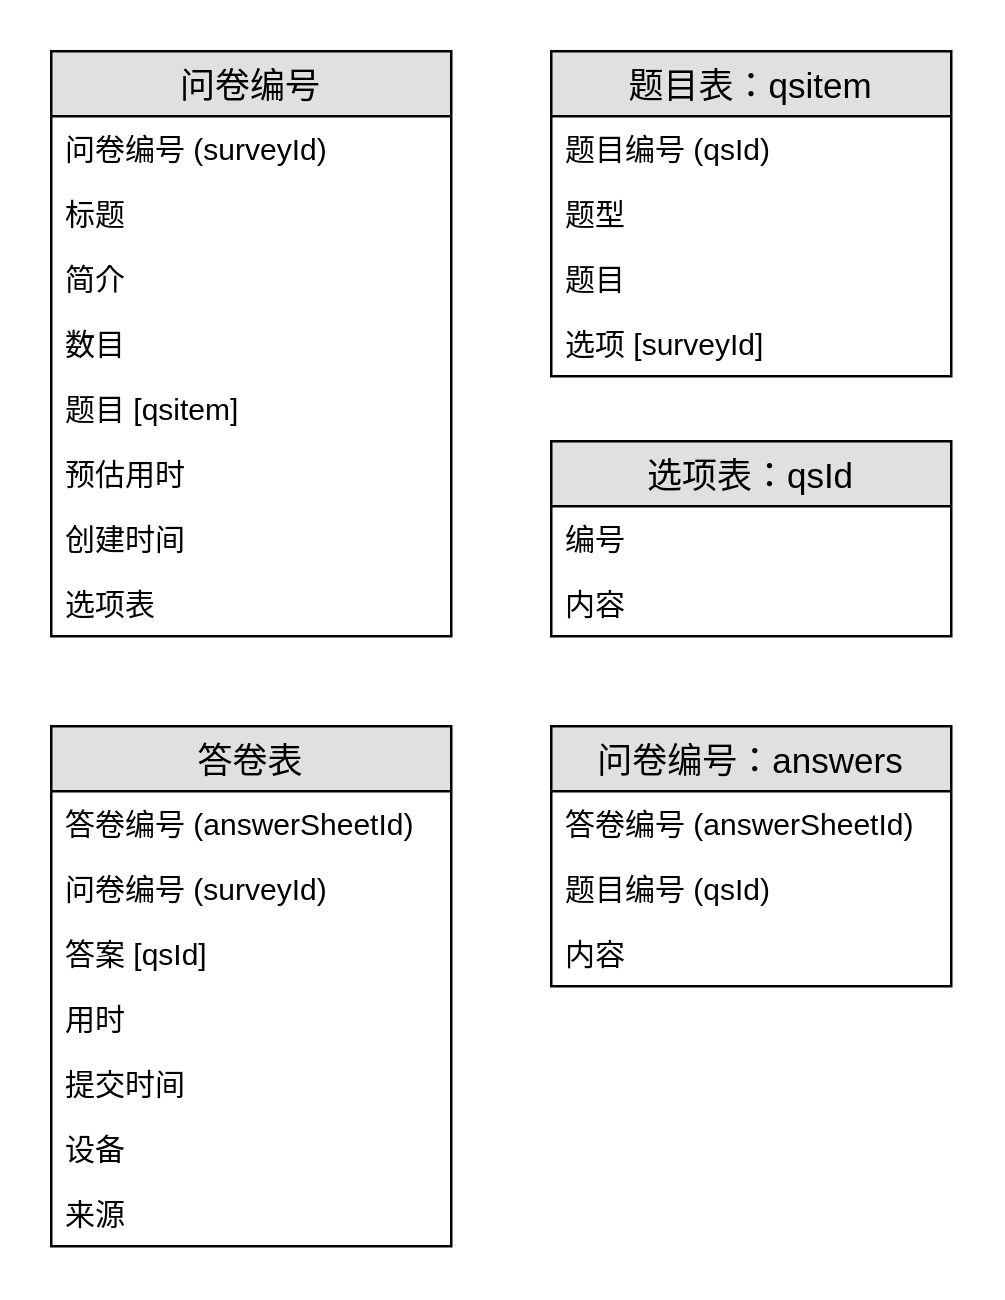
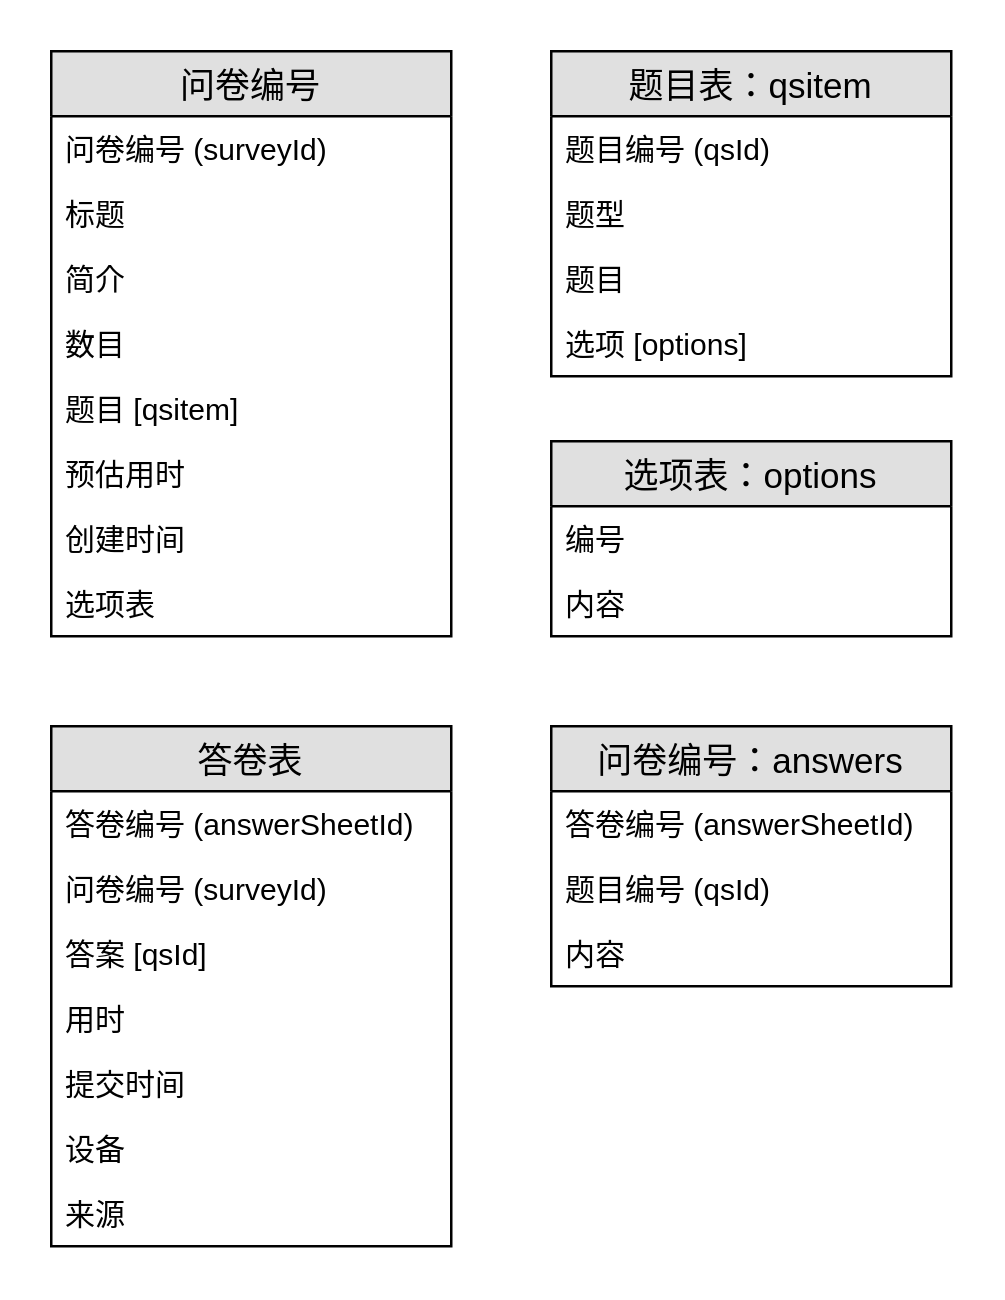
(684, 345) -> (671, 345)
(750, 476) -> (750, 476)
